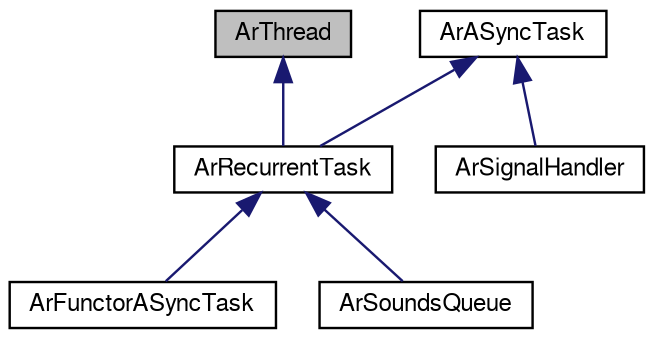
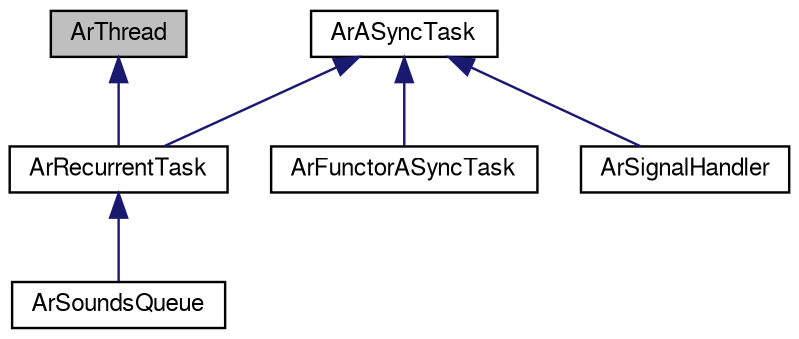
(204, 246) -> (404, 114)
